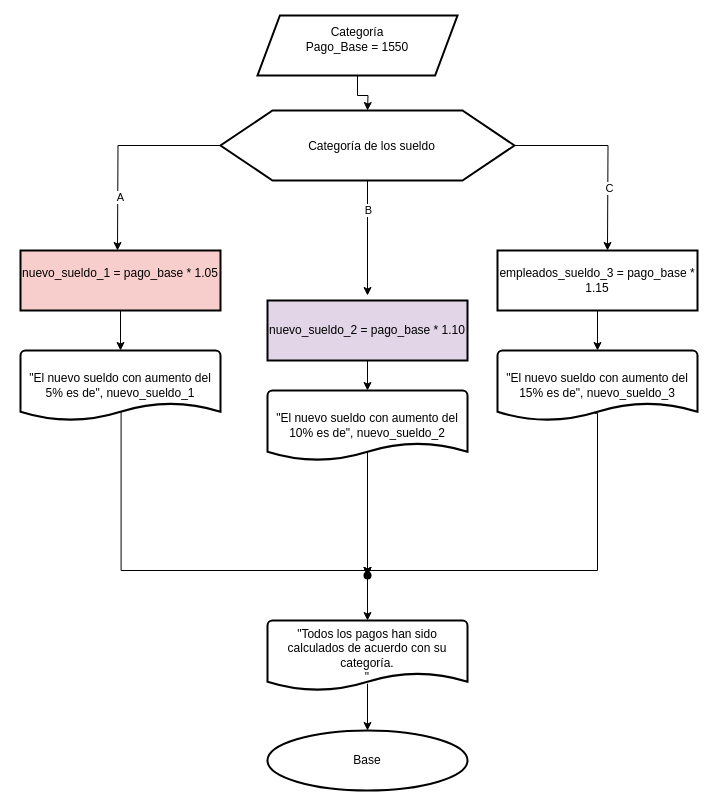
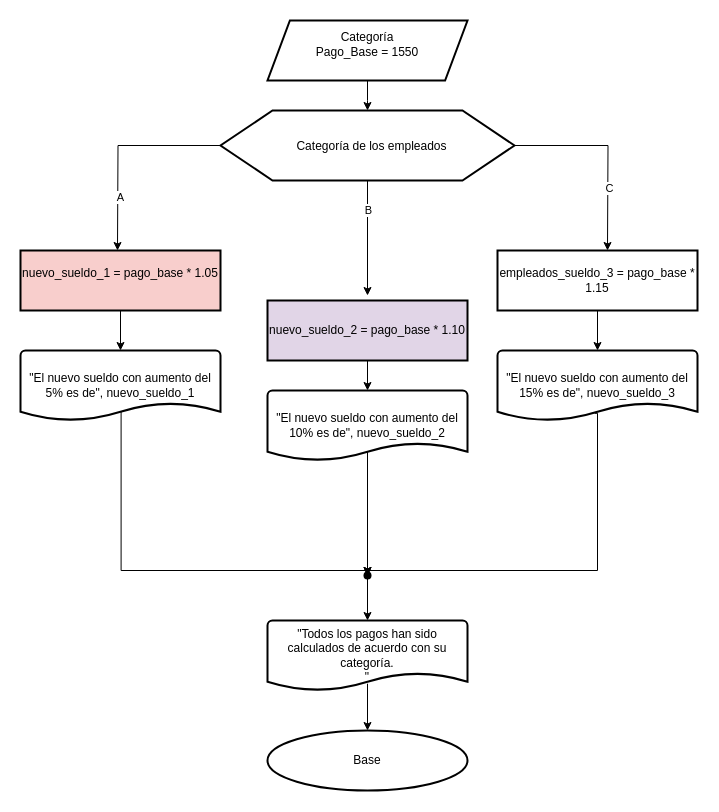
(358, 46) -> (368, 51)
(372, 146) -> (372, 146)
